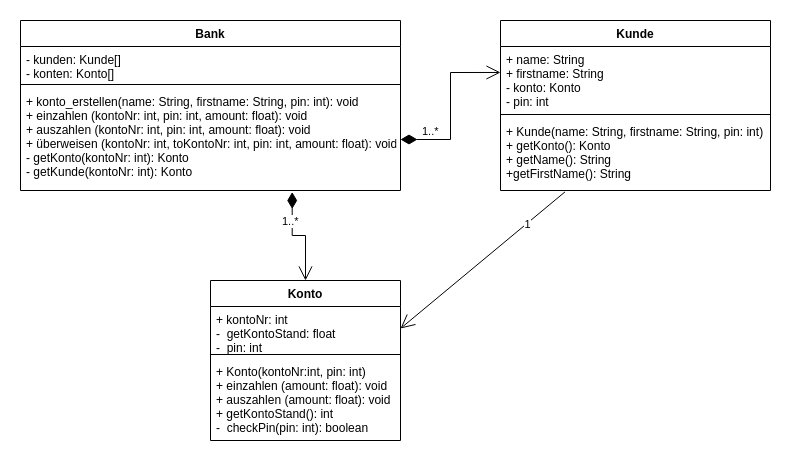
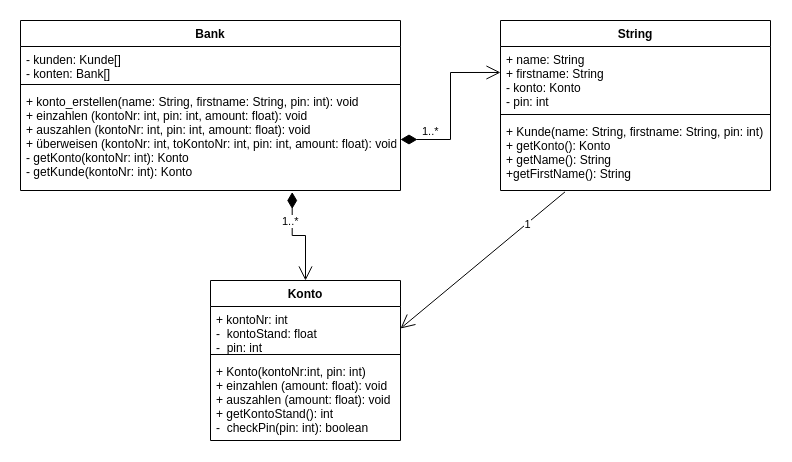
(635, 34) -> (635, 34)
(78, 60) -> (78, 60)
(257, 320) -> (257, 320)
